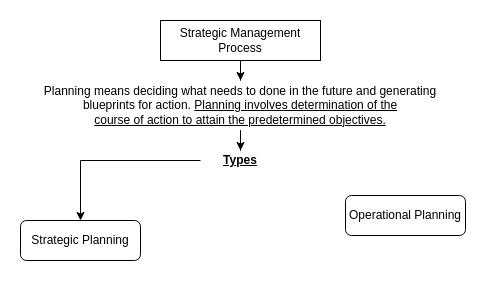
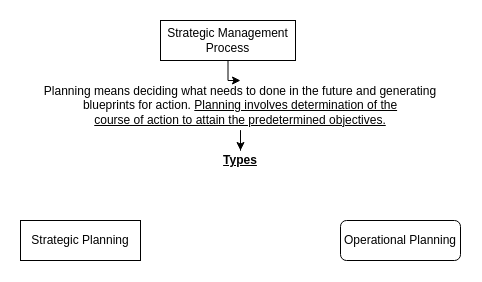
(241, 41) -> (228, 41)
(115, 161) -> none
(406, 216) -> (401, 241)
(81, 241) -> (81, 241)
